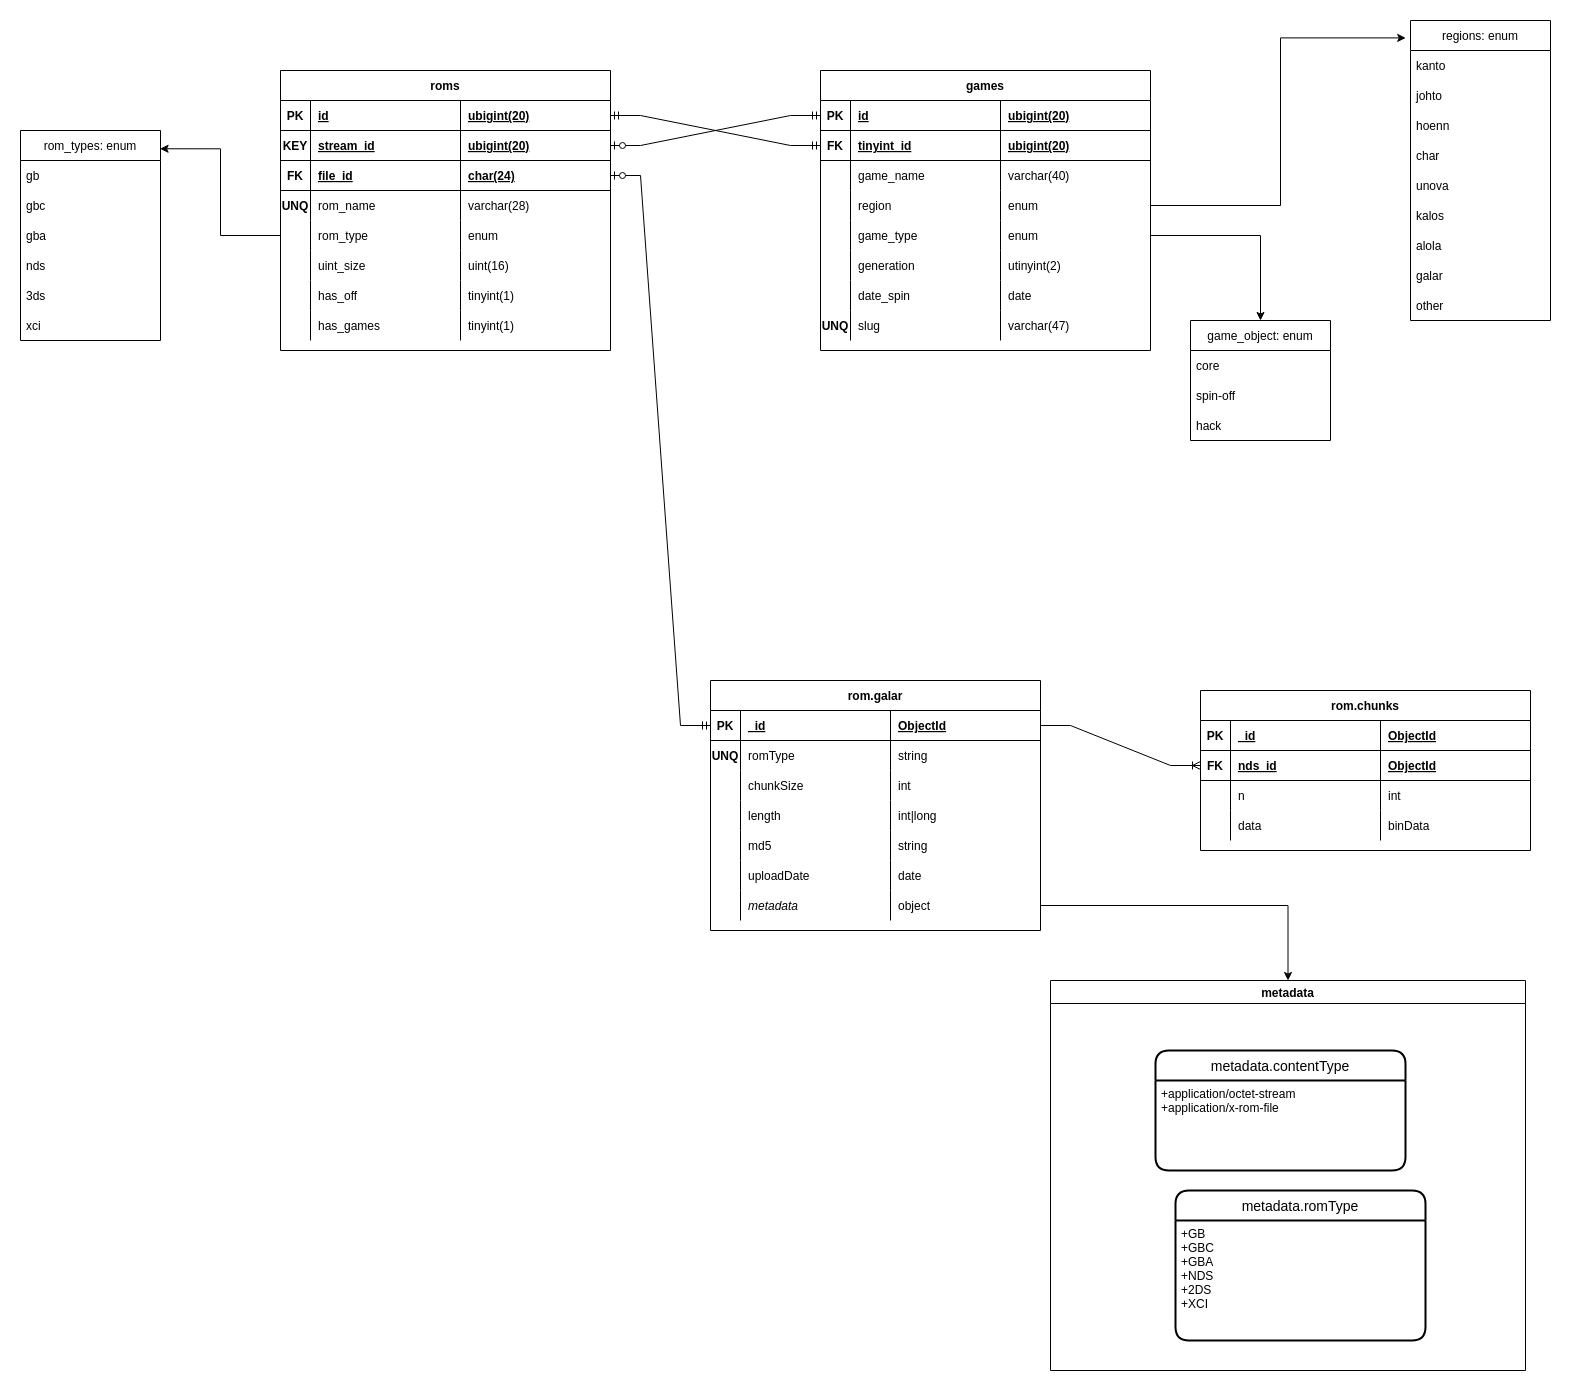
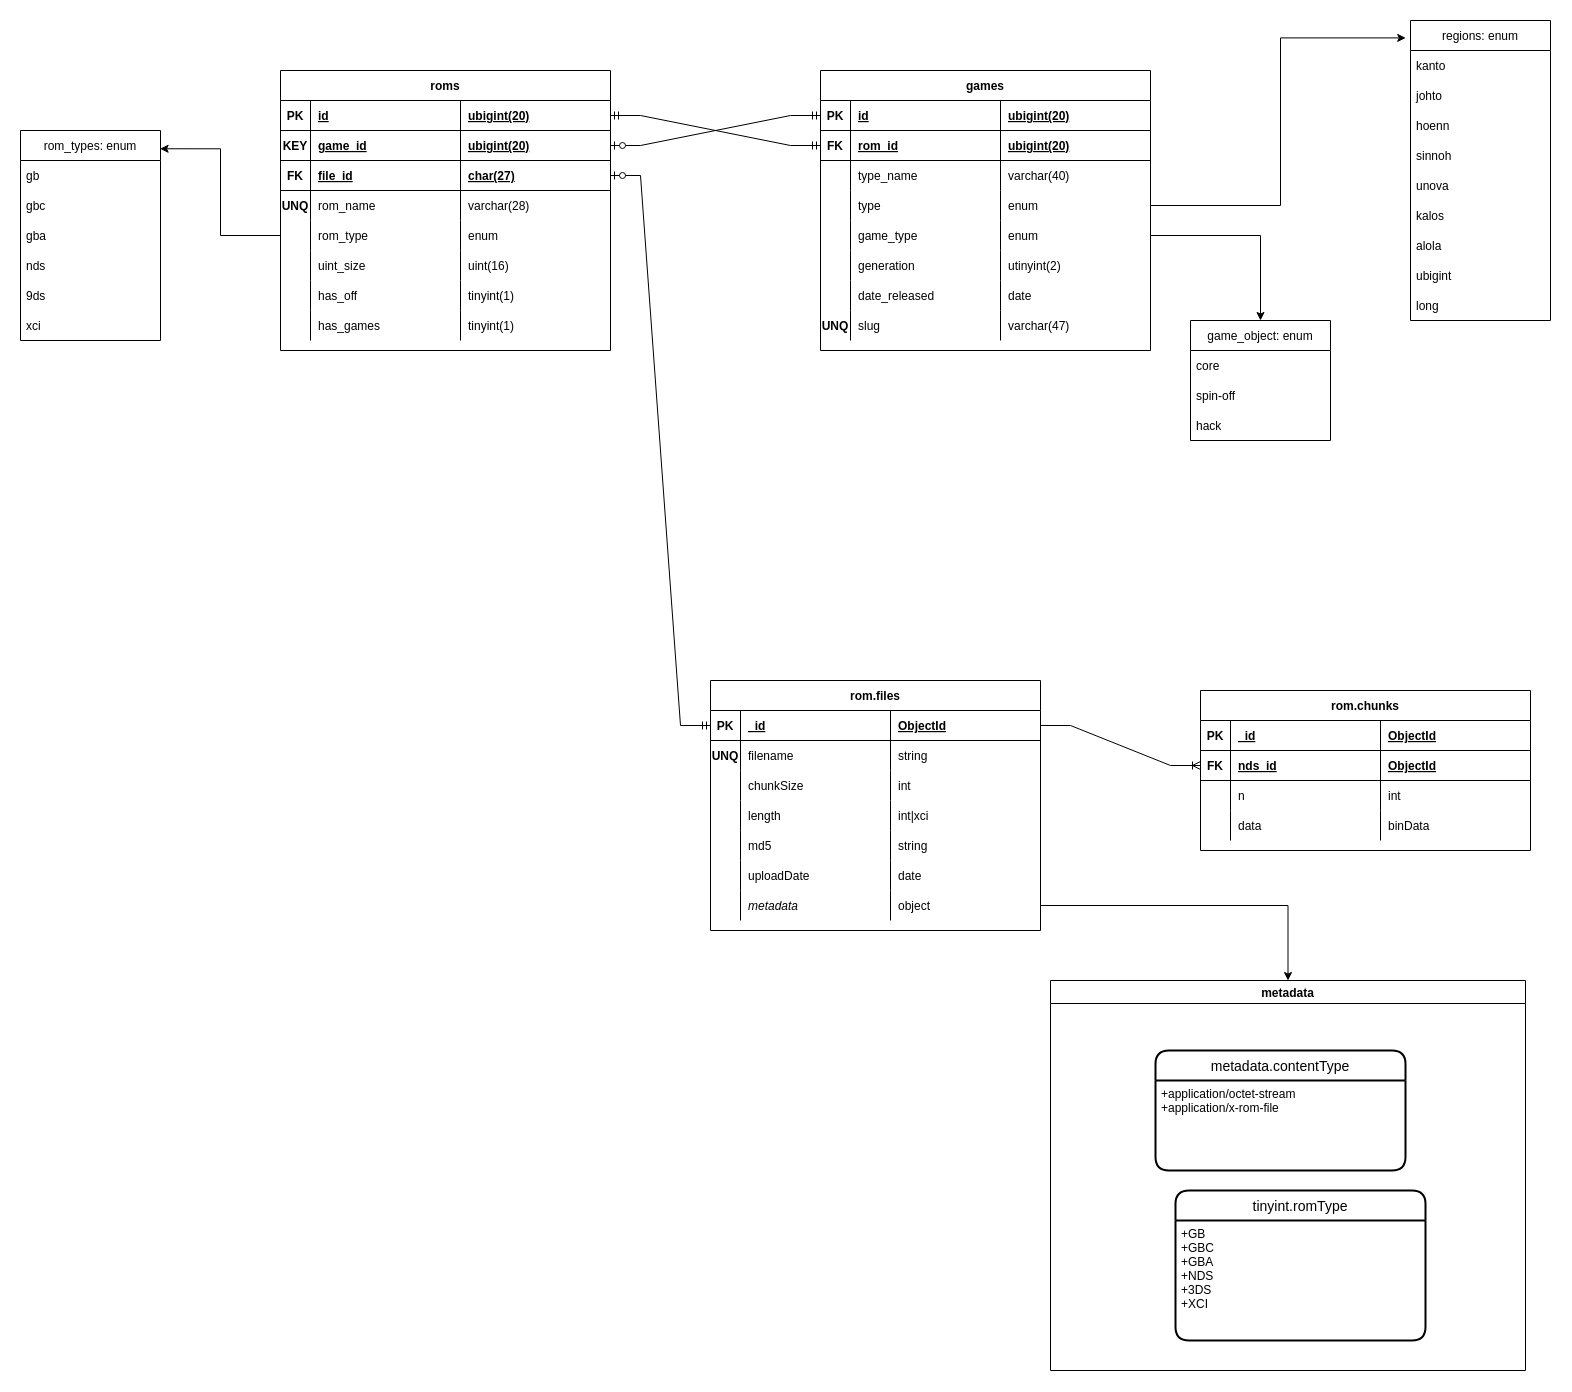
(347, 146) -> (340, 146)
(887, 146) -> (877, 146)
(1429, 156) -> (1435, 156)
(495, 176) -> (495, 176)
(888, 176) -> (888, 176)
(877, 206) -> (871, 206)
(1431, 276) -> (1436, 276)
(36, 296) -> (36, 296)
(887, 296) -> (900, 296)
(1433, 306) -> (1428, 306)
(875, 696) -> (875, 696)
(772, 756) -> (772, 756)
(920, 816) -> (917, 816)
(1300, 1206) -> (1300, 1206)
(1191, 1234) -> (1191, 1234)
